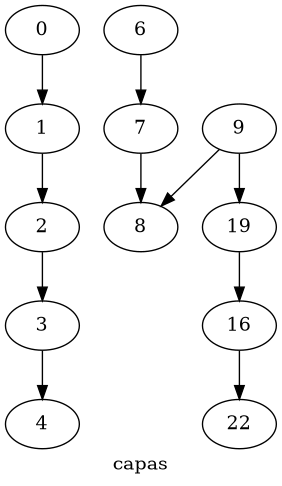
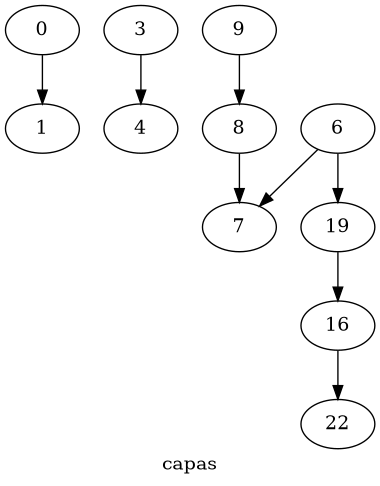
(141, 171) -> (239, 171)
(239, 171) -> (338, 171)
(42, 227) -> none
